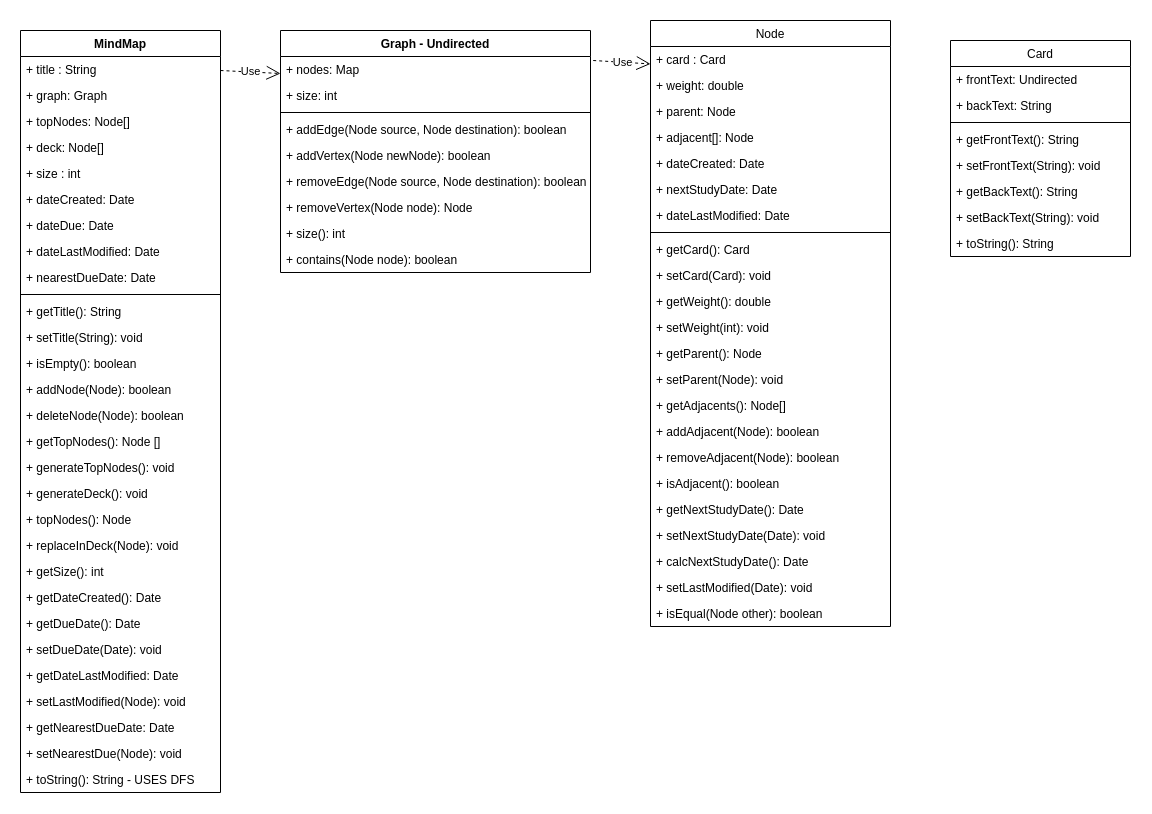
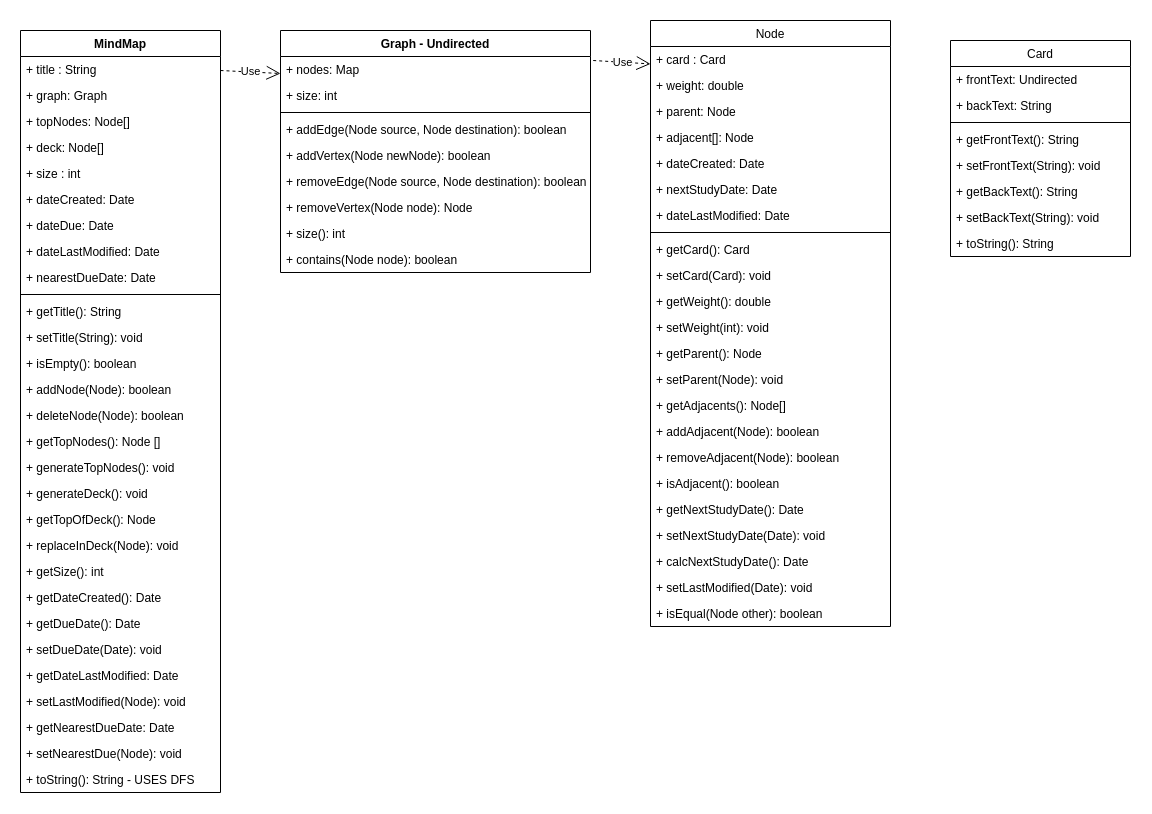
(82, 520) -> (95, 520)
